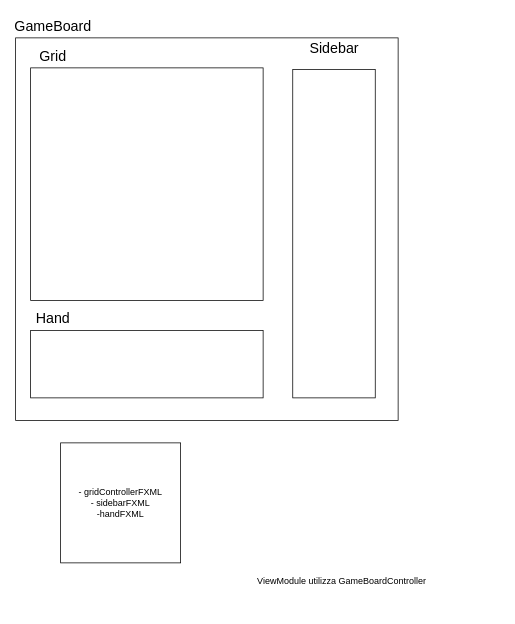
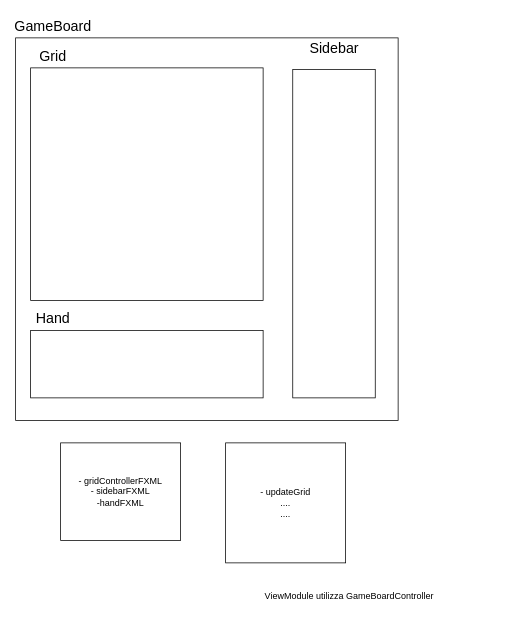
(120, 503) -> (120, 492)
none -> (285, 503)
(342, 582) -> (349, 597)
